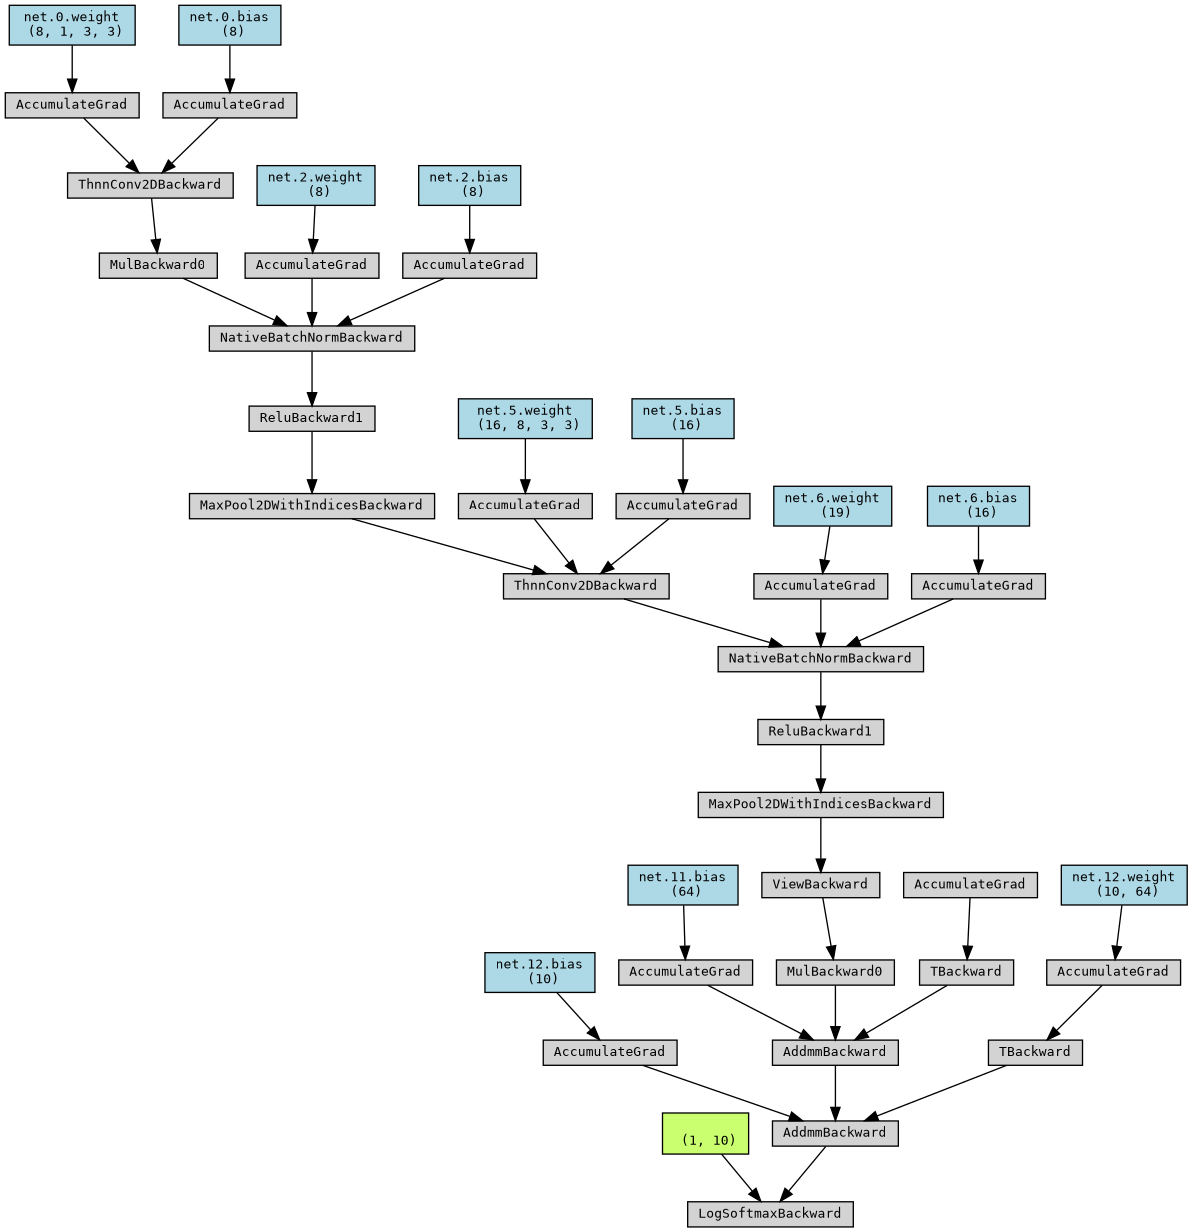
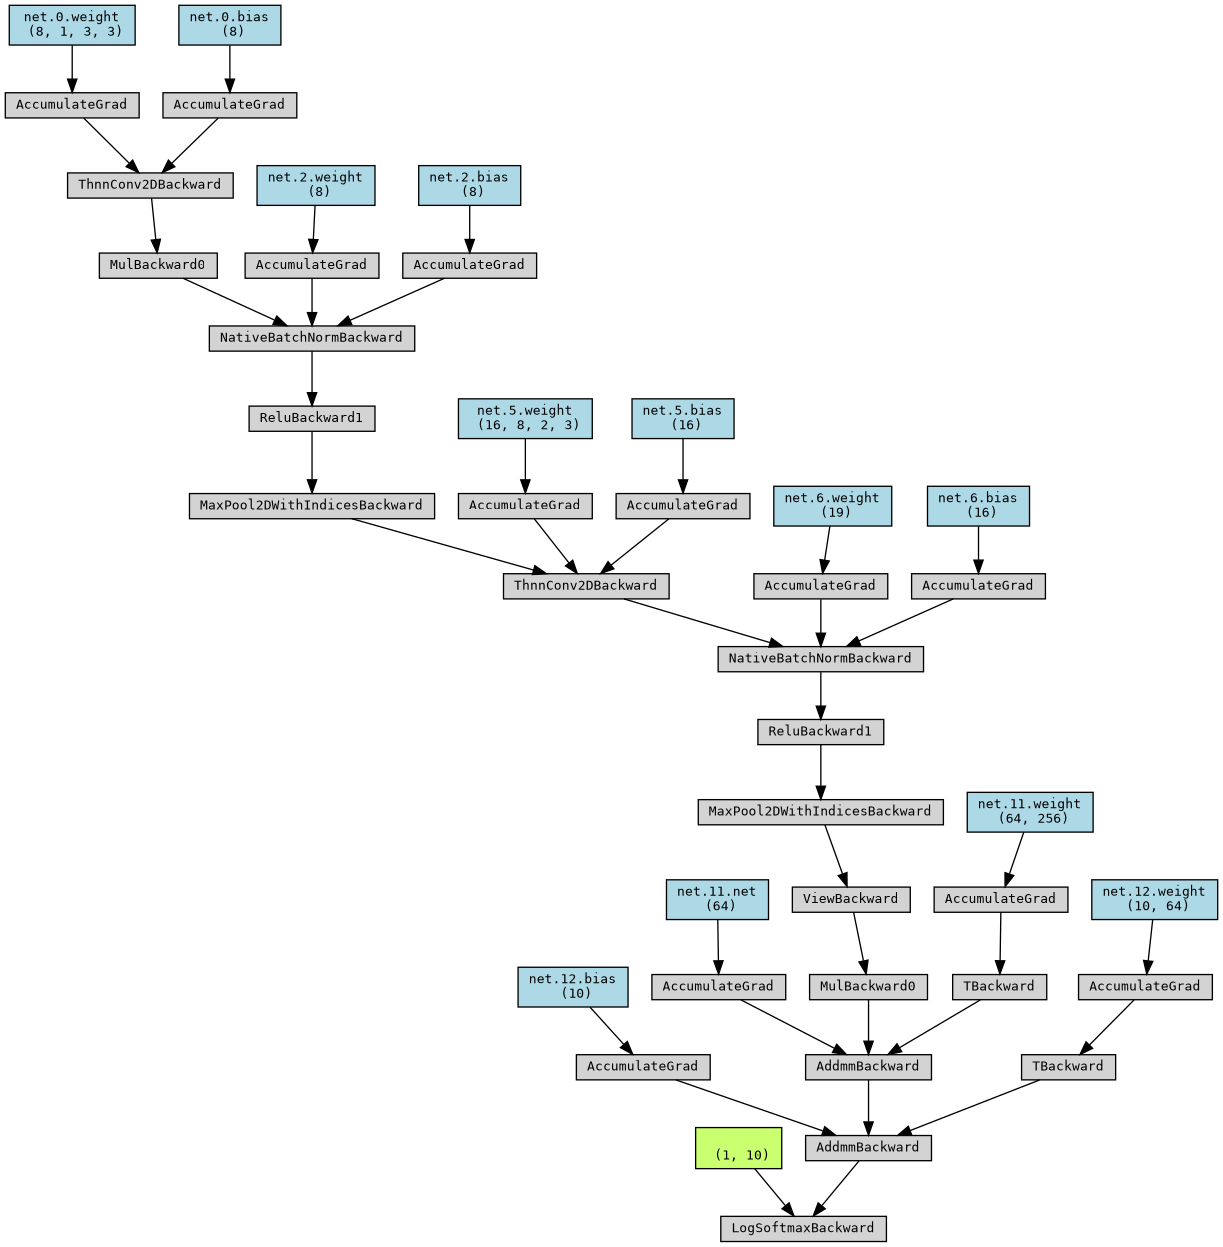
(525, 419) -> (525, 419)
none -> (1030, 812)
(683, 885) -> (717, 900)
